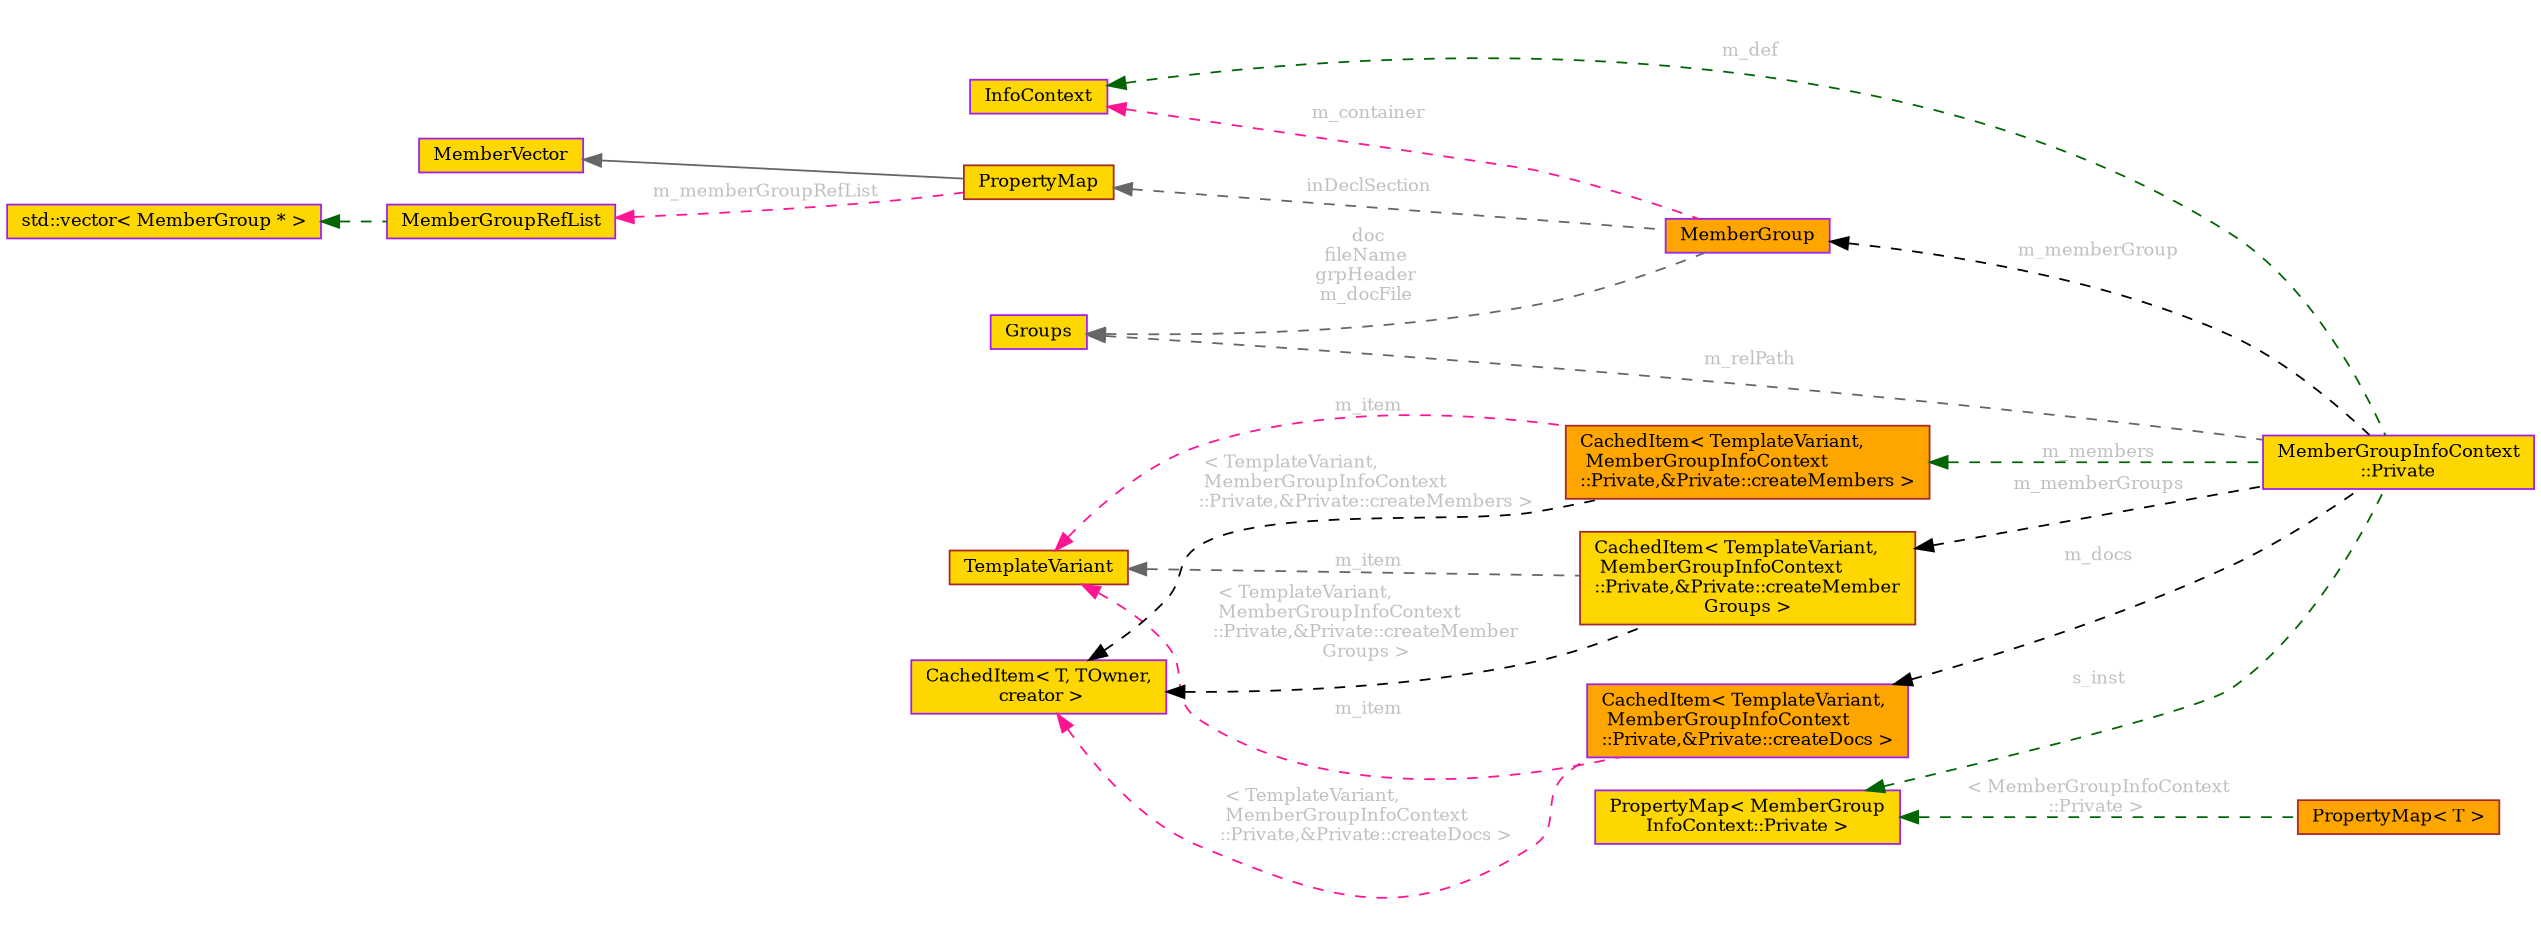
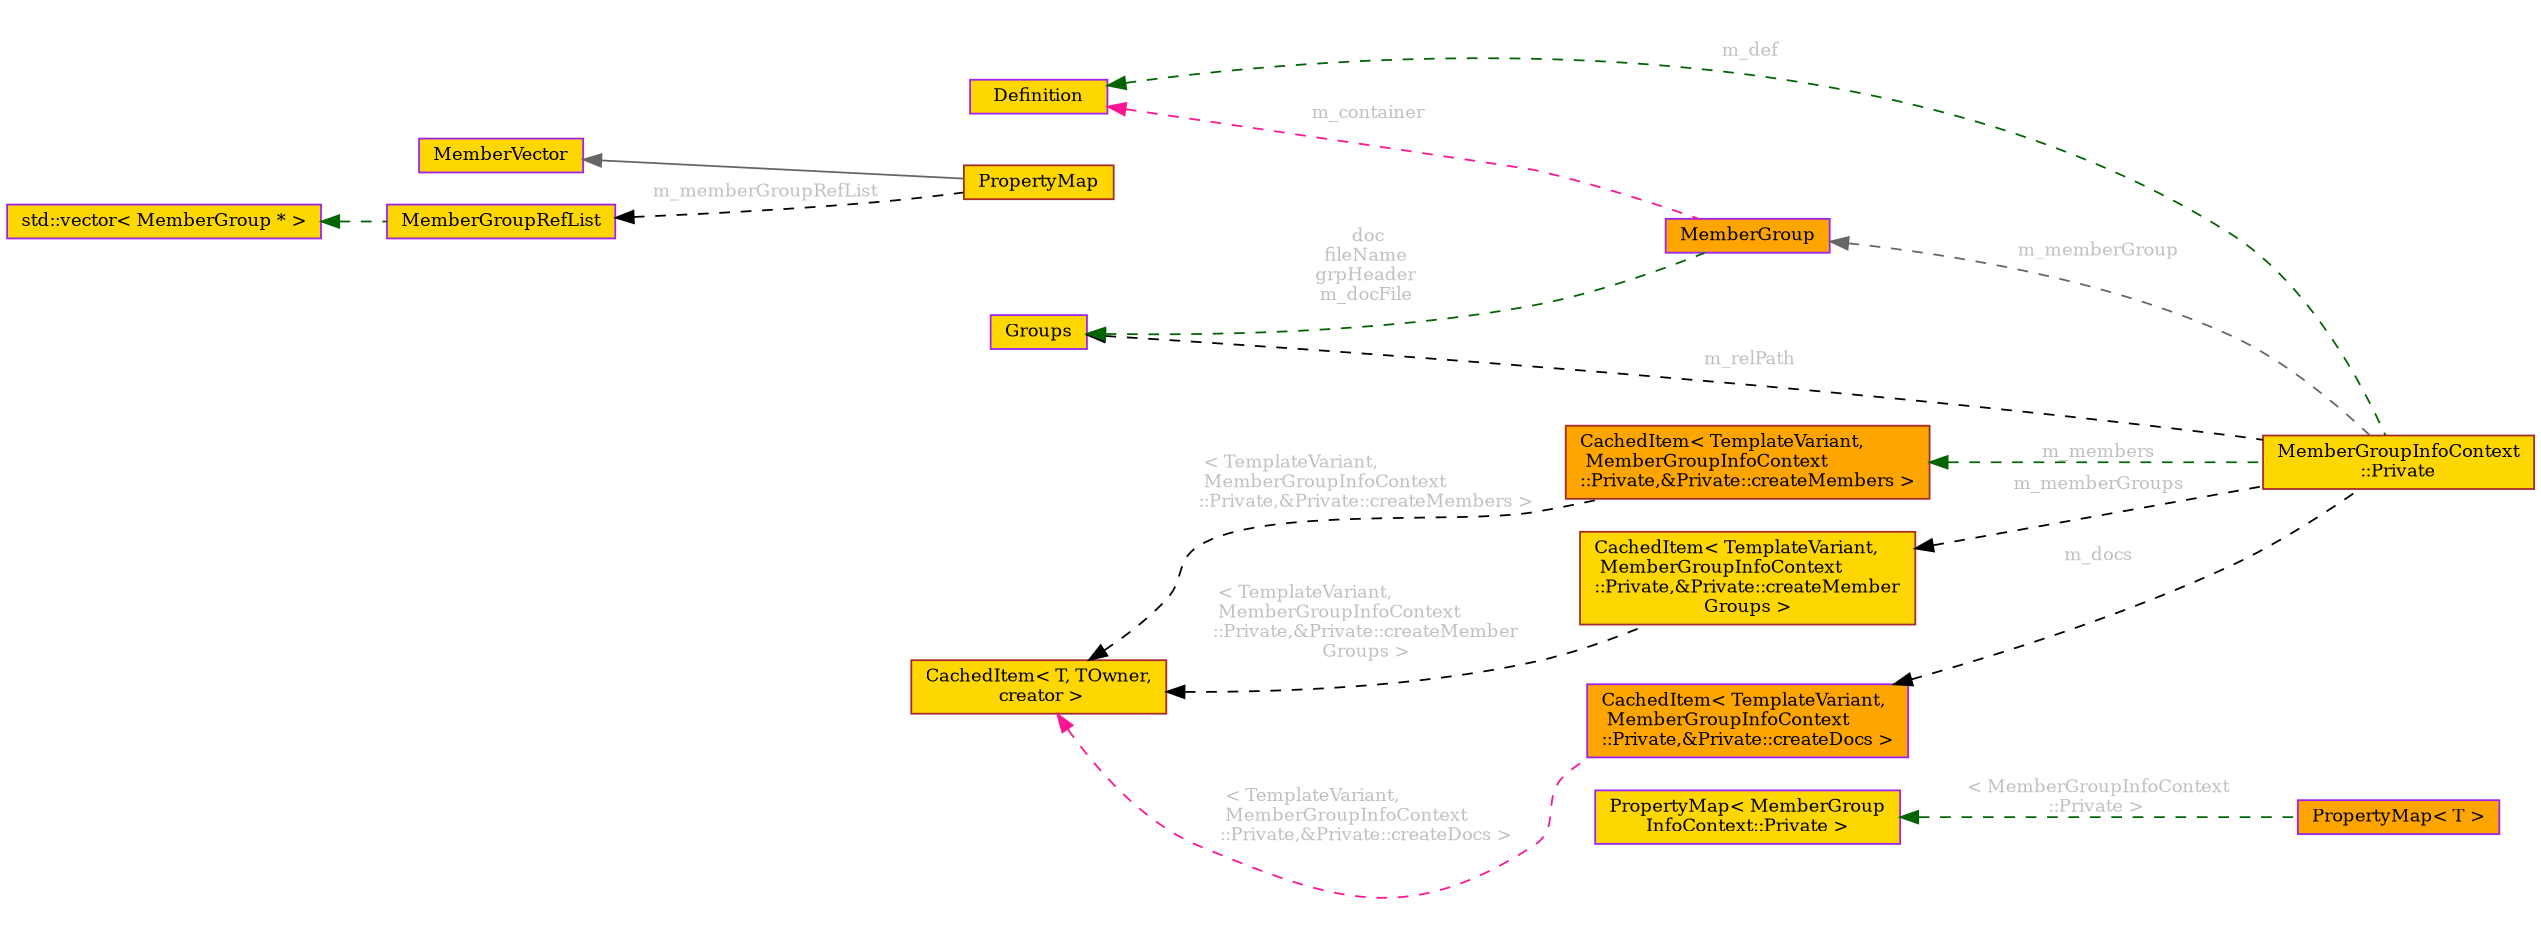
(1039, 97) -> (1039, 97)
(799, 208) -> (799, 208)
(1399, 209) -> none
(2126, 297) -> (2126, 297)
(1410, 323) -> (1410, 323)
(1685, 379) -> (1685, 379)
(2399, 462) -> (2399, 462)
(1039, 567) -> none
(1039, 687) -> (1039, 687)
(2181, 709) -> none
(2399, 817) -> (2399, 817)
